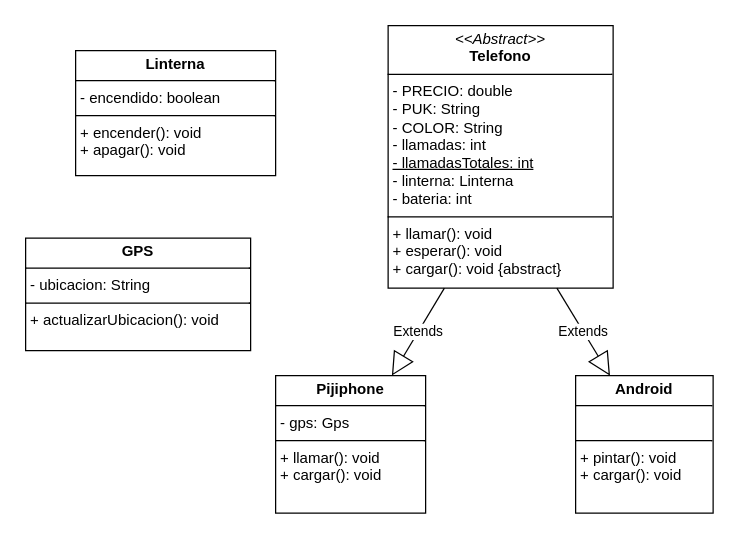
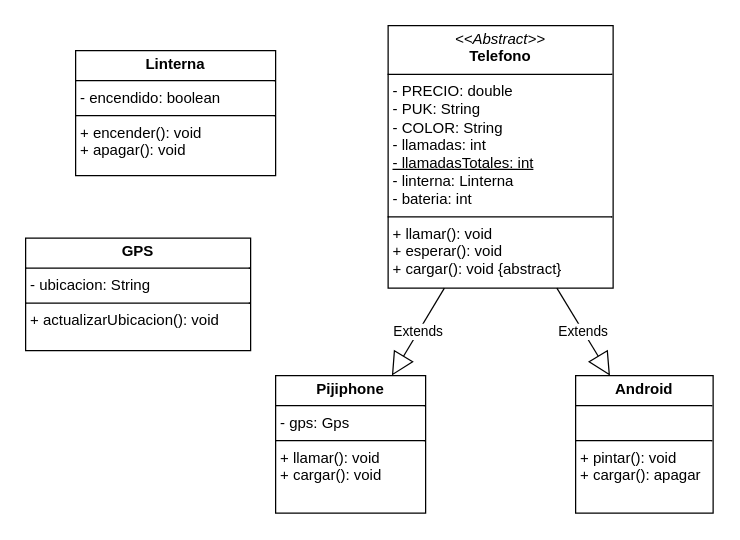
(635, 403) -> (645, 403)
